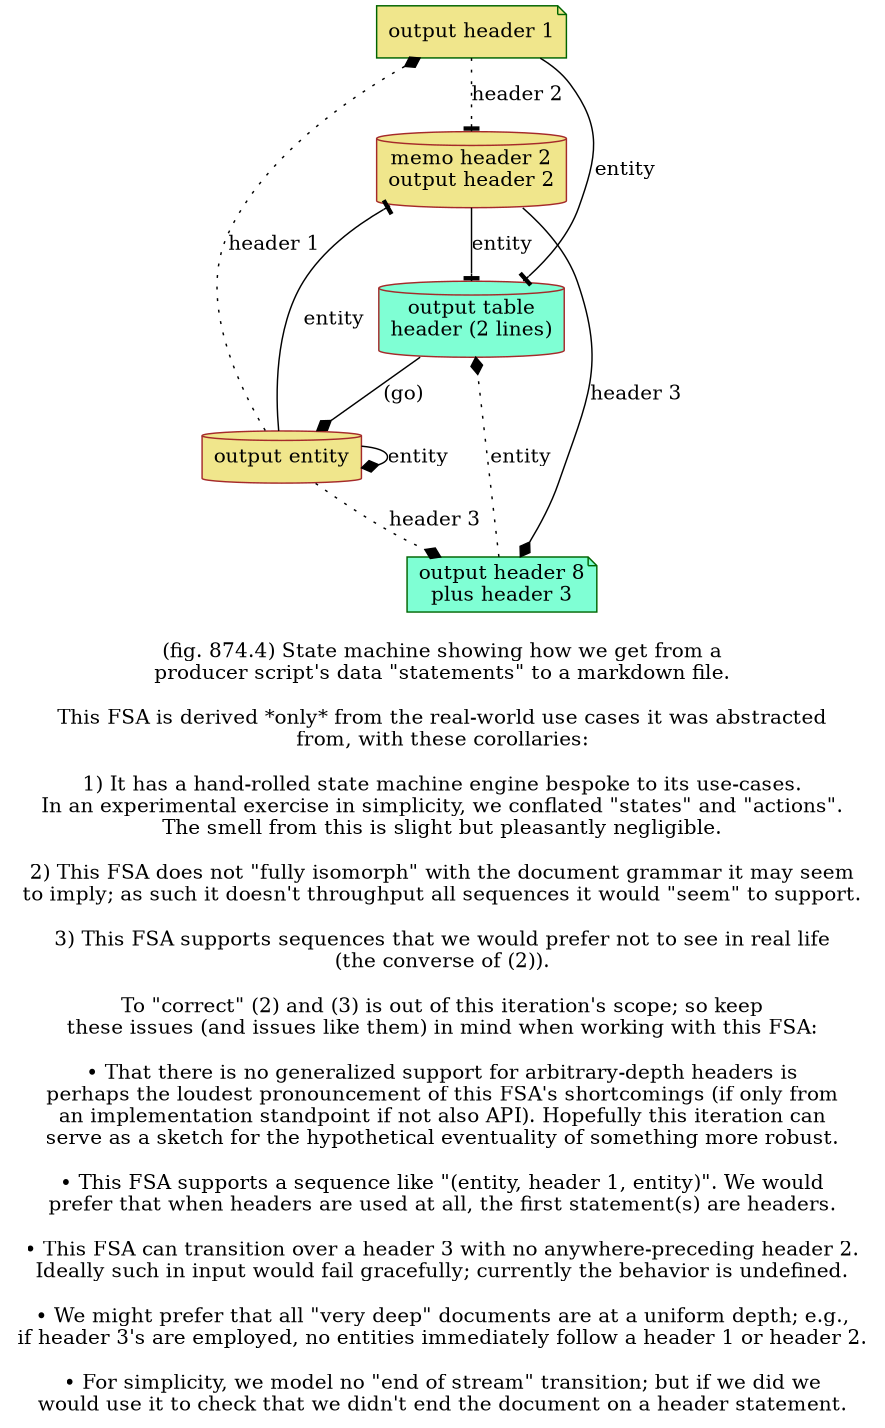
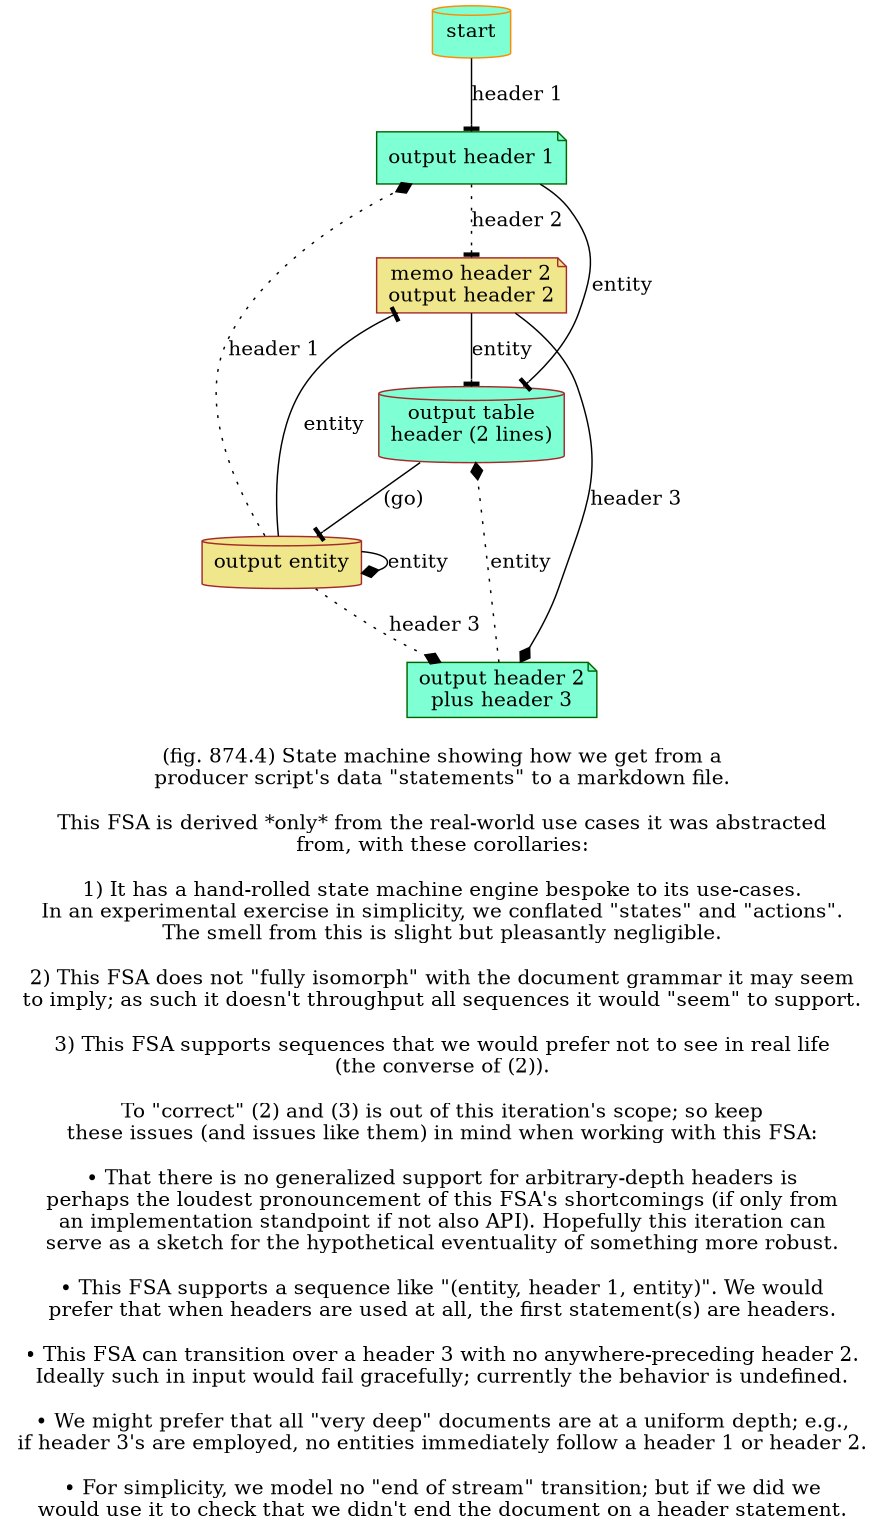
(472, 32) -> (472, 158)
none -> (472, 32)
(472, 170) -> (472, 285)
(376, 389) -> (372, 497)
(502, 585) -> (502, 690)
